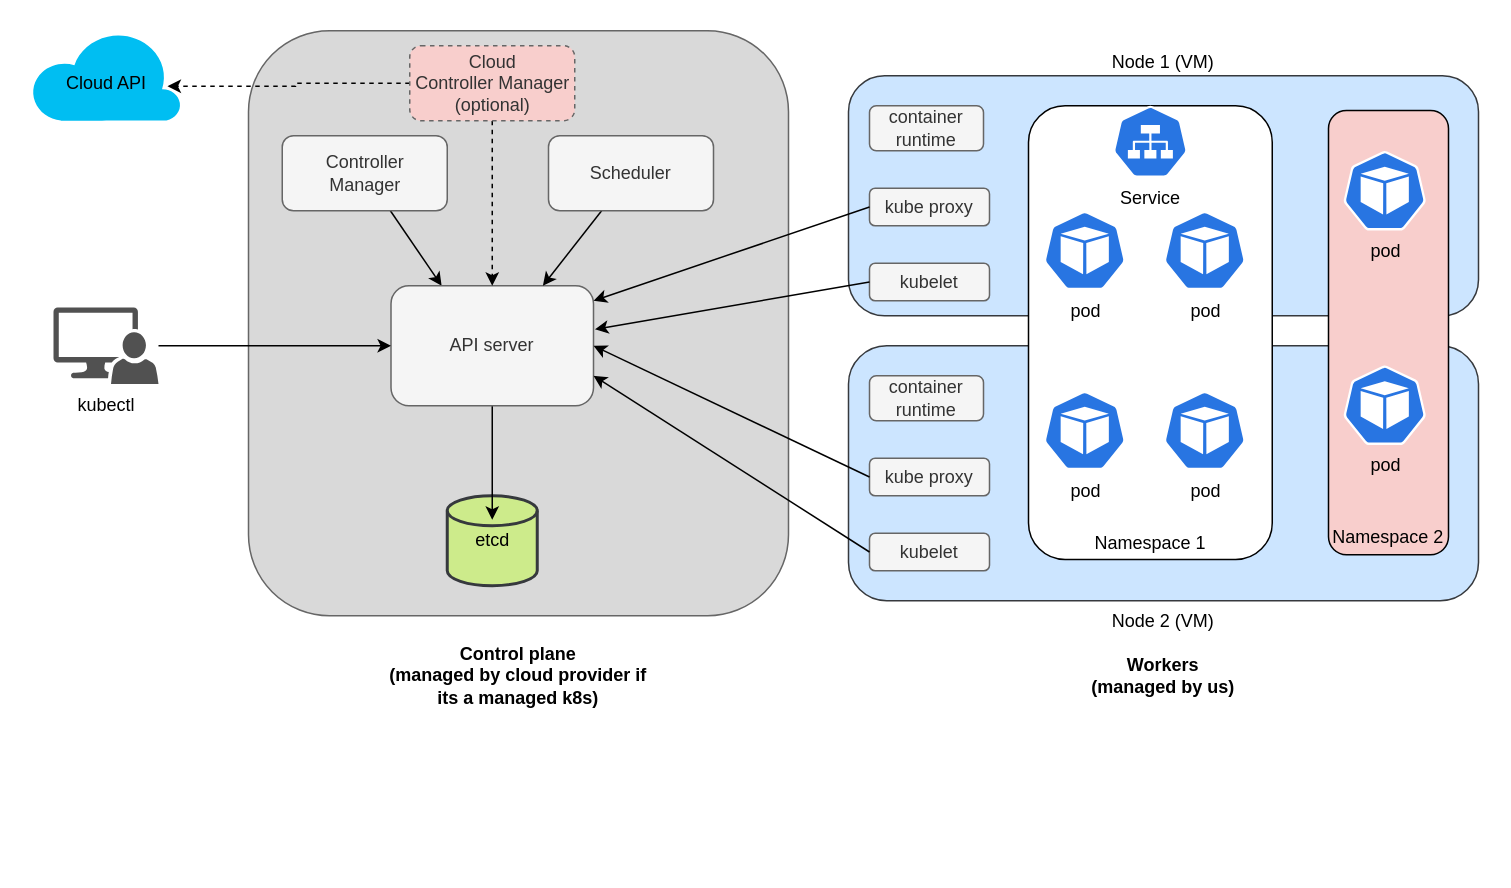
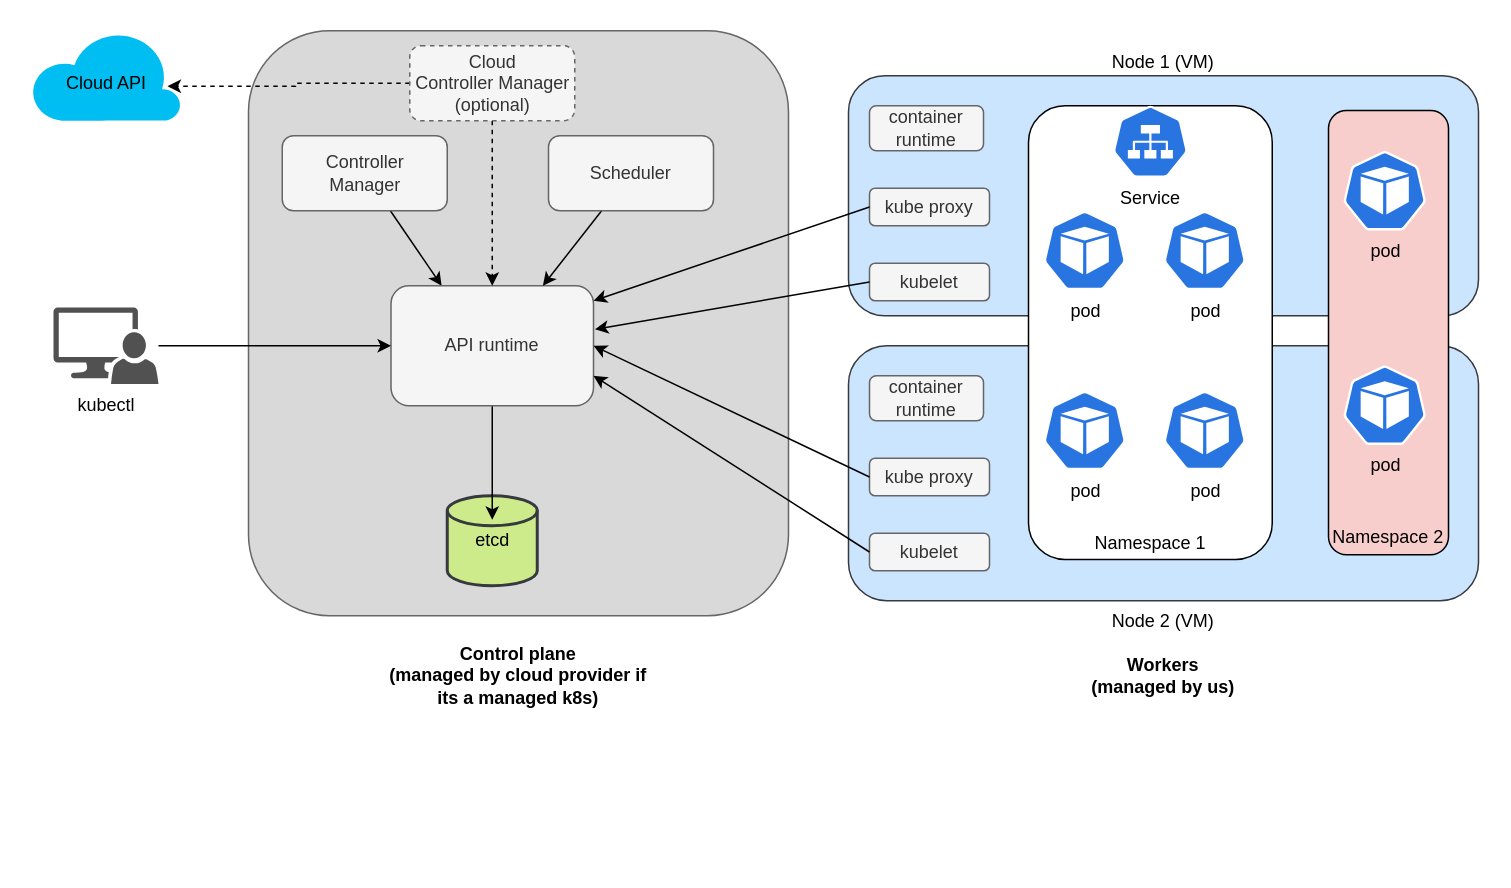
(492, 83) -> (492, 83)
(492, 346) -> (492, 346)
